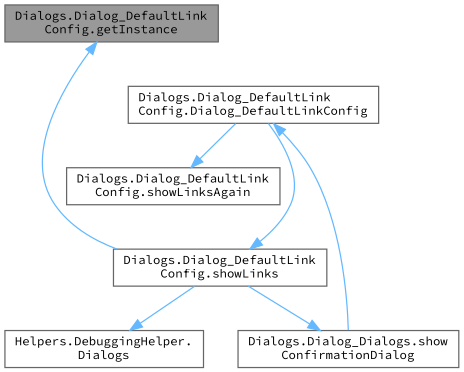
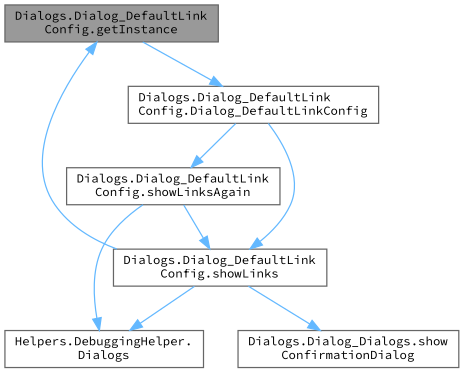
none -> (193, 222)
(333, 225) -> (177, 61)
none -> (100, 253)
